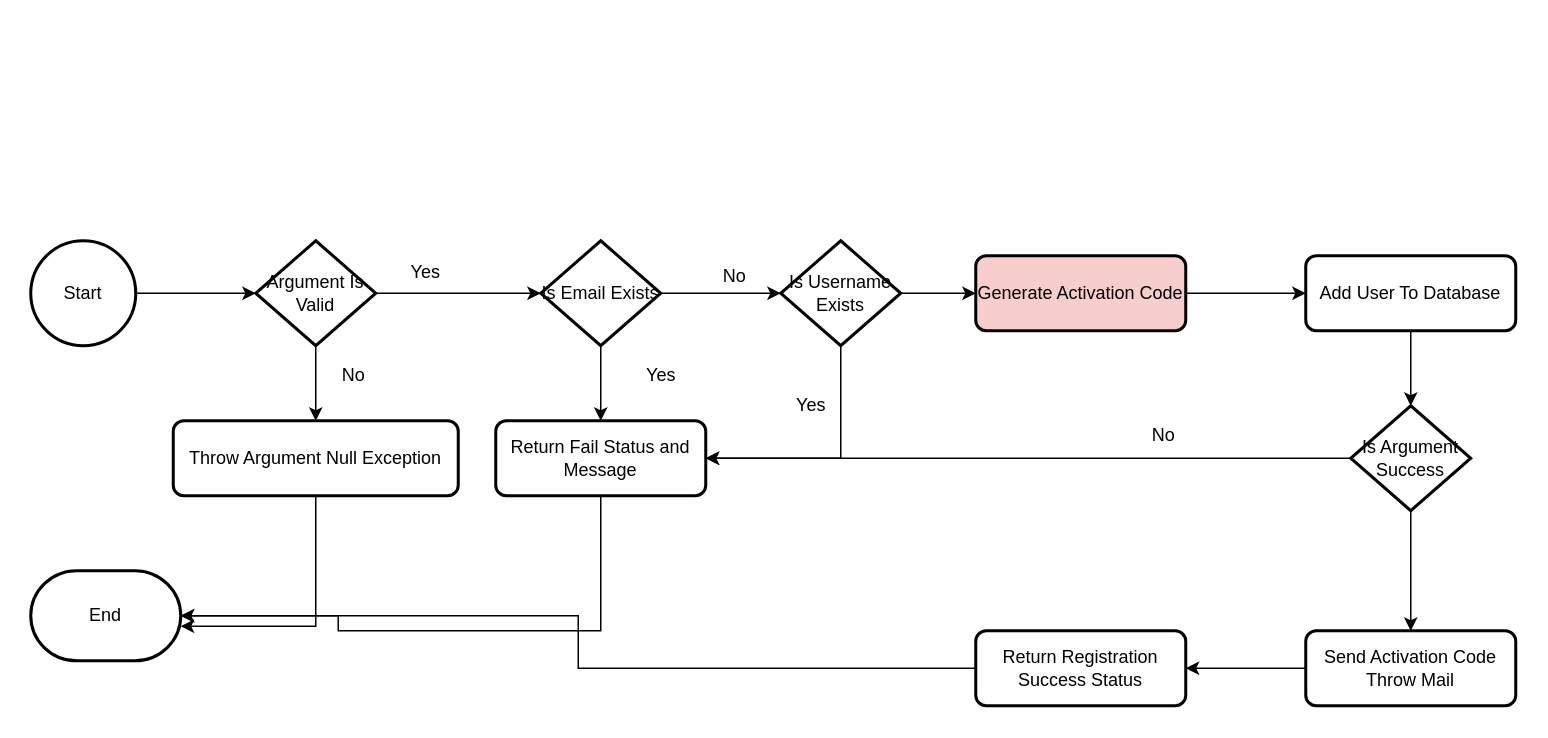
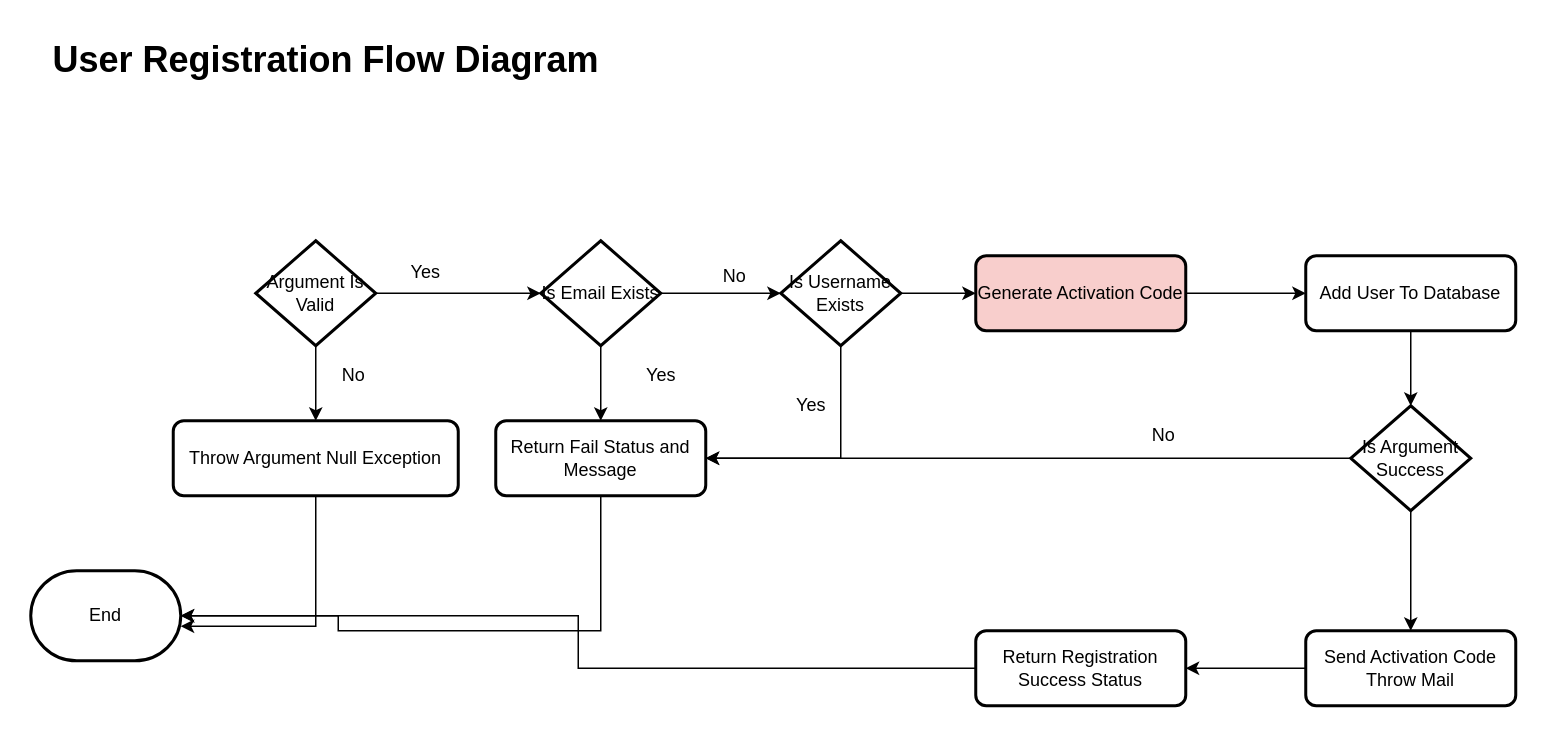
none -> (721, 121)
(83, 293) -> none
(191, 293) -> none
